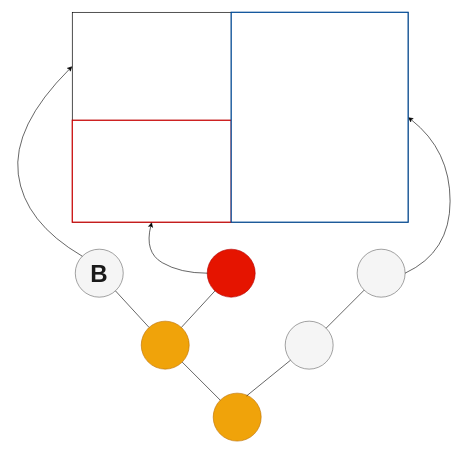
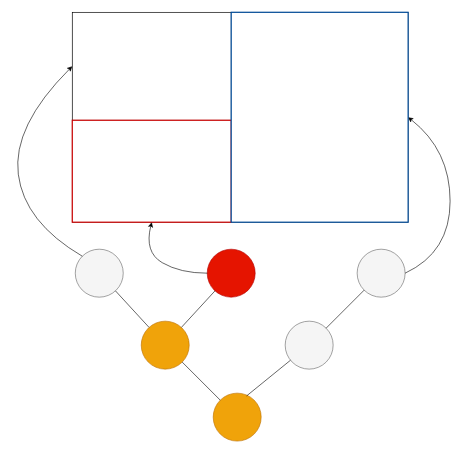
(99, 273) -> none
